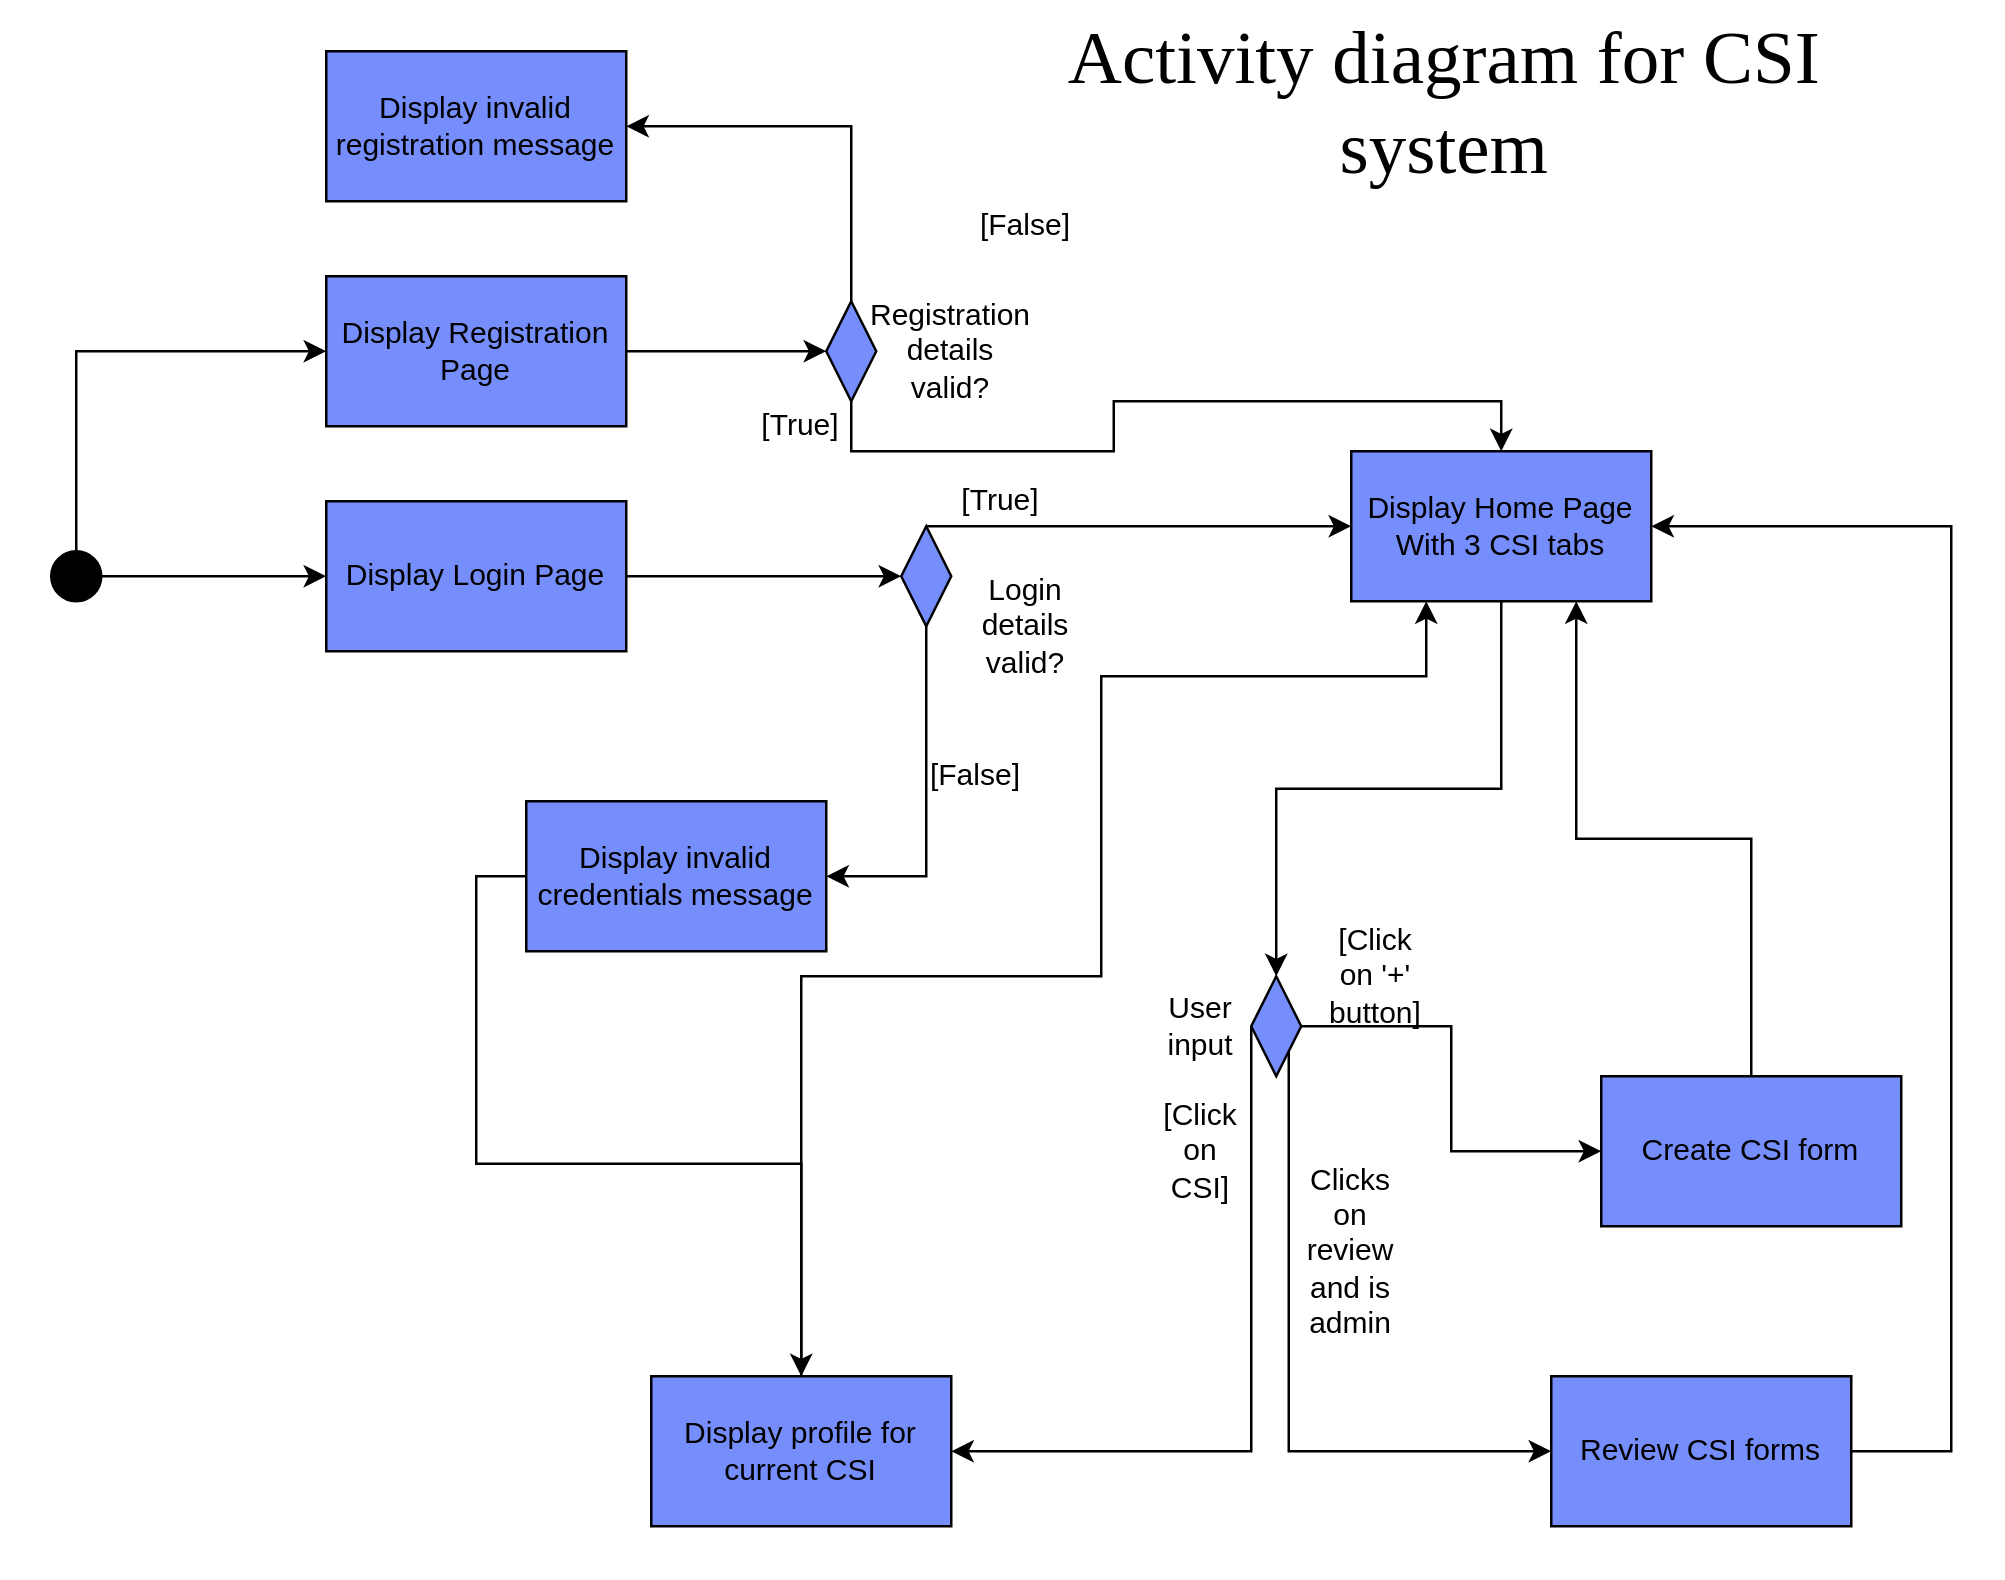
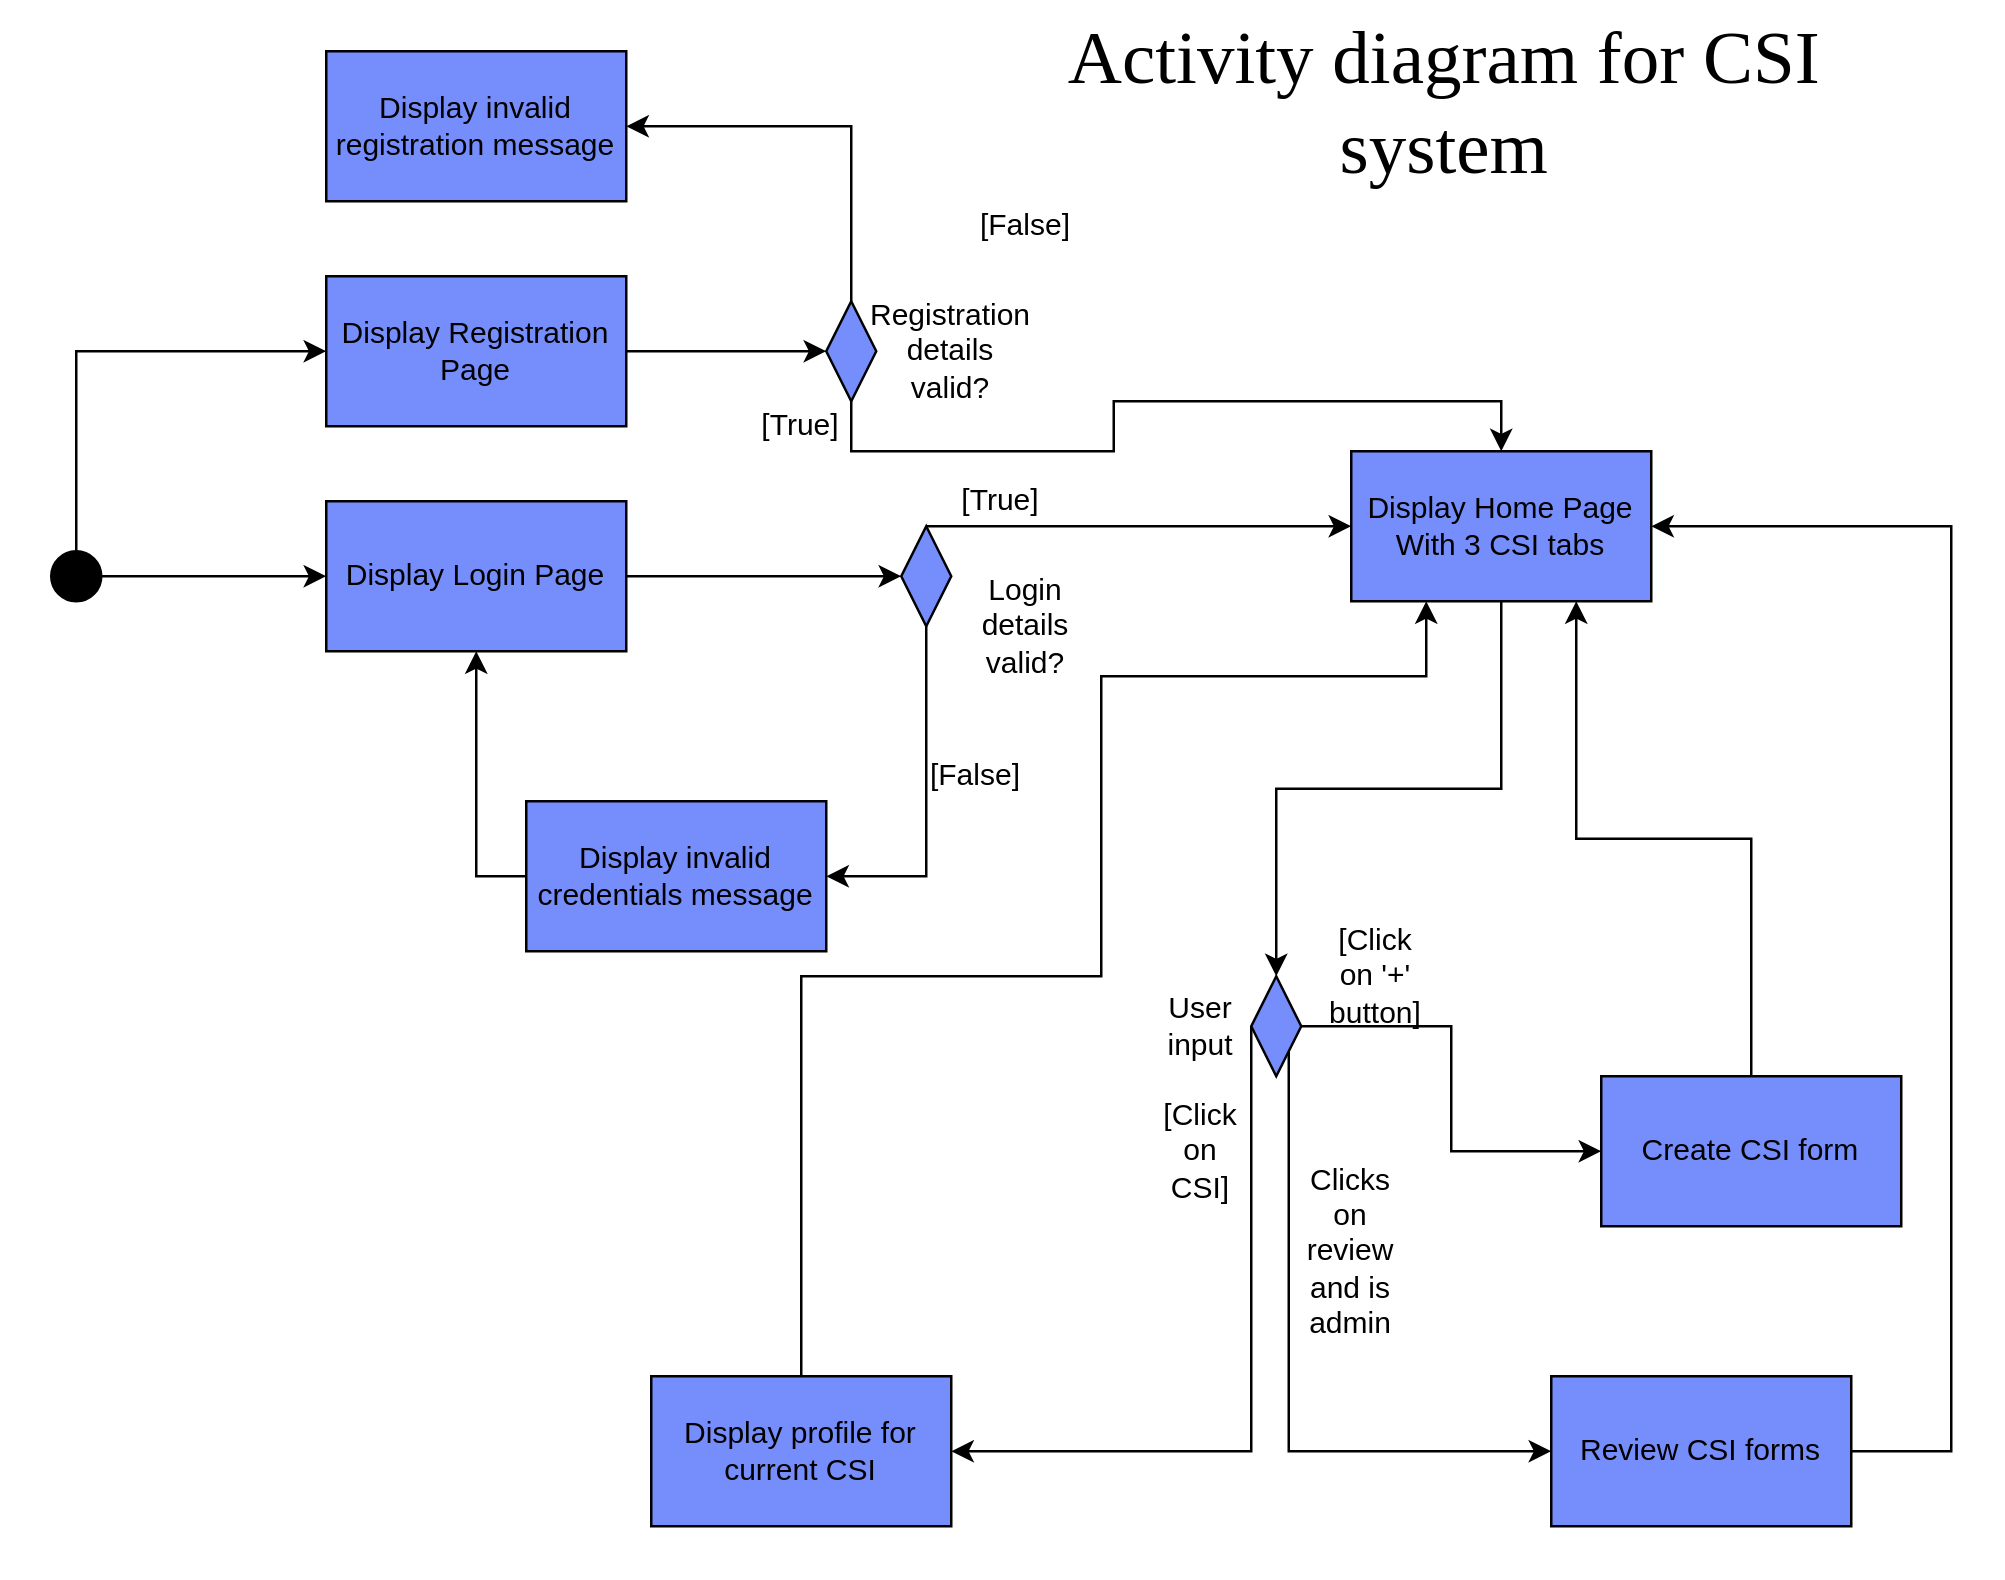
(491, 1164) -> (476, 773)
